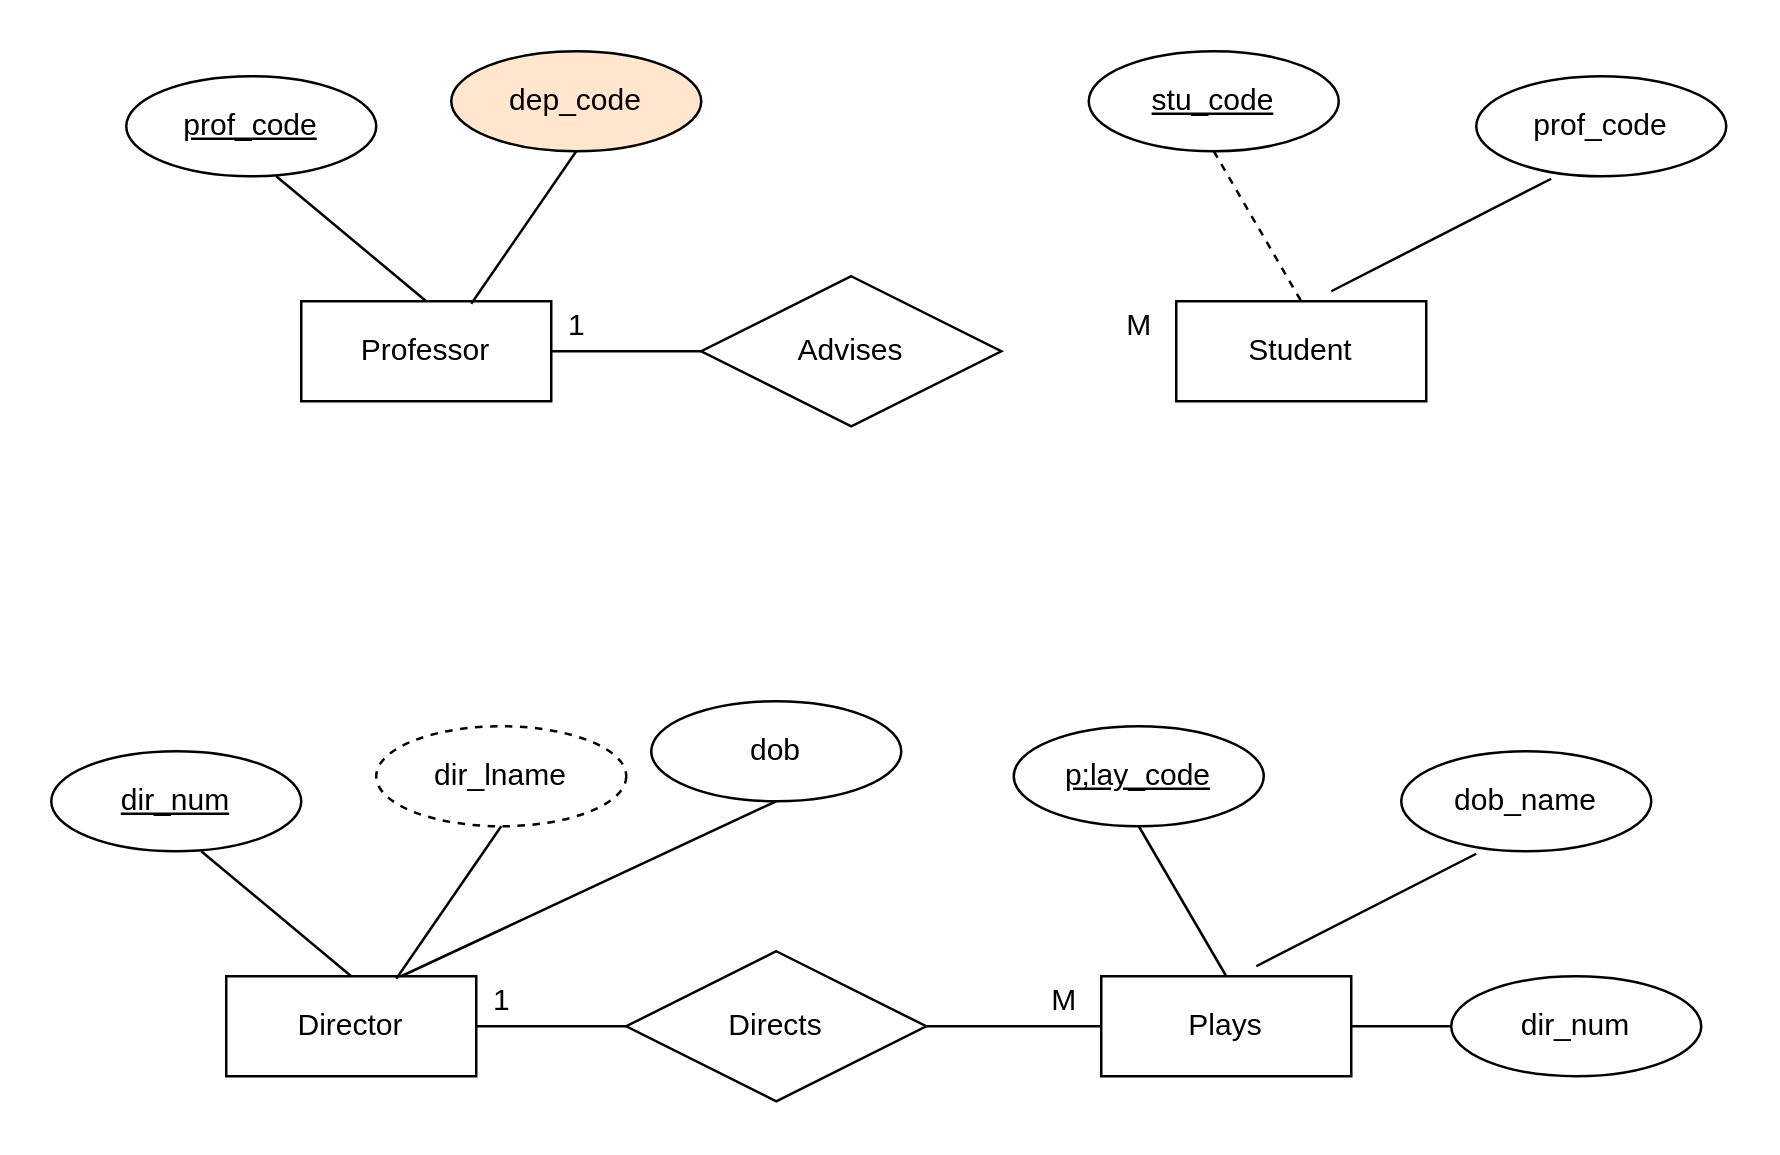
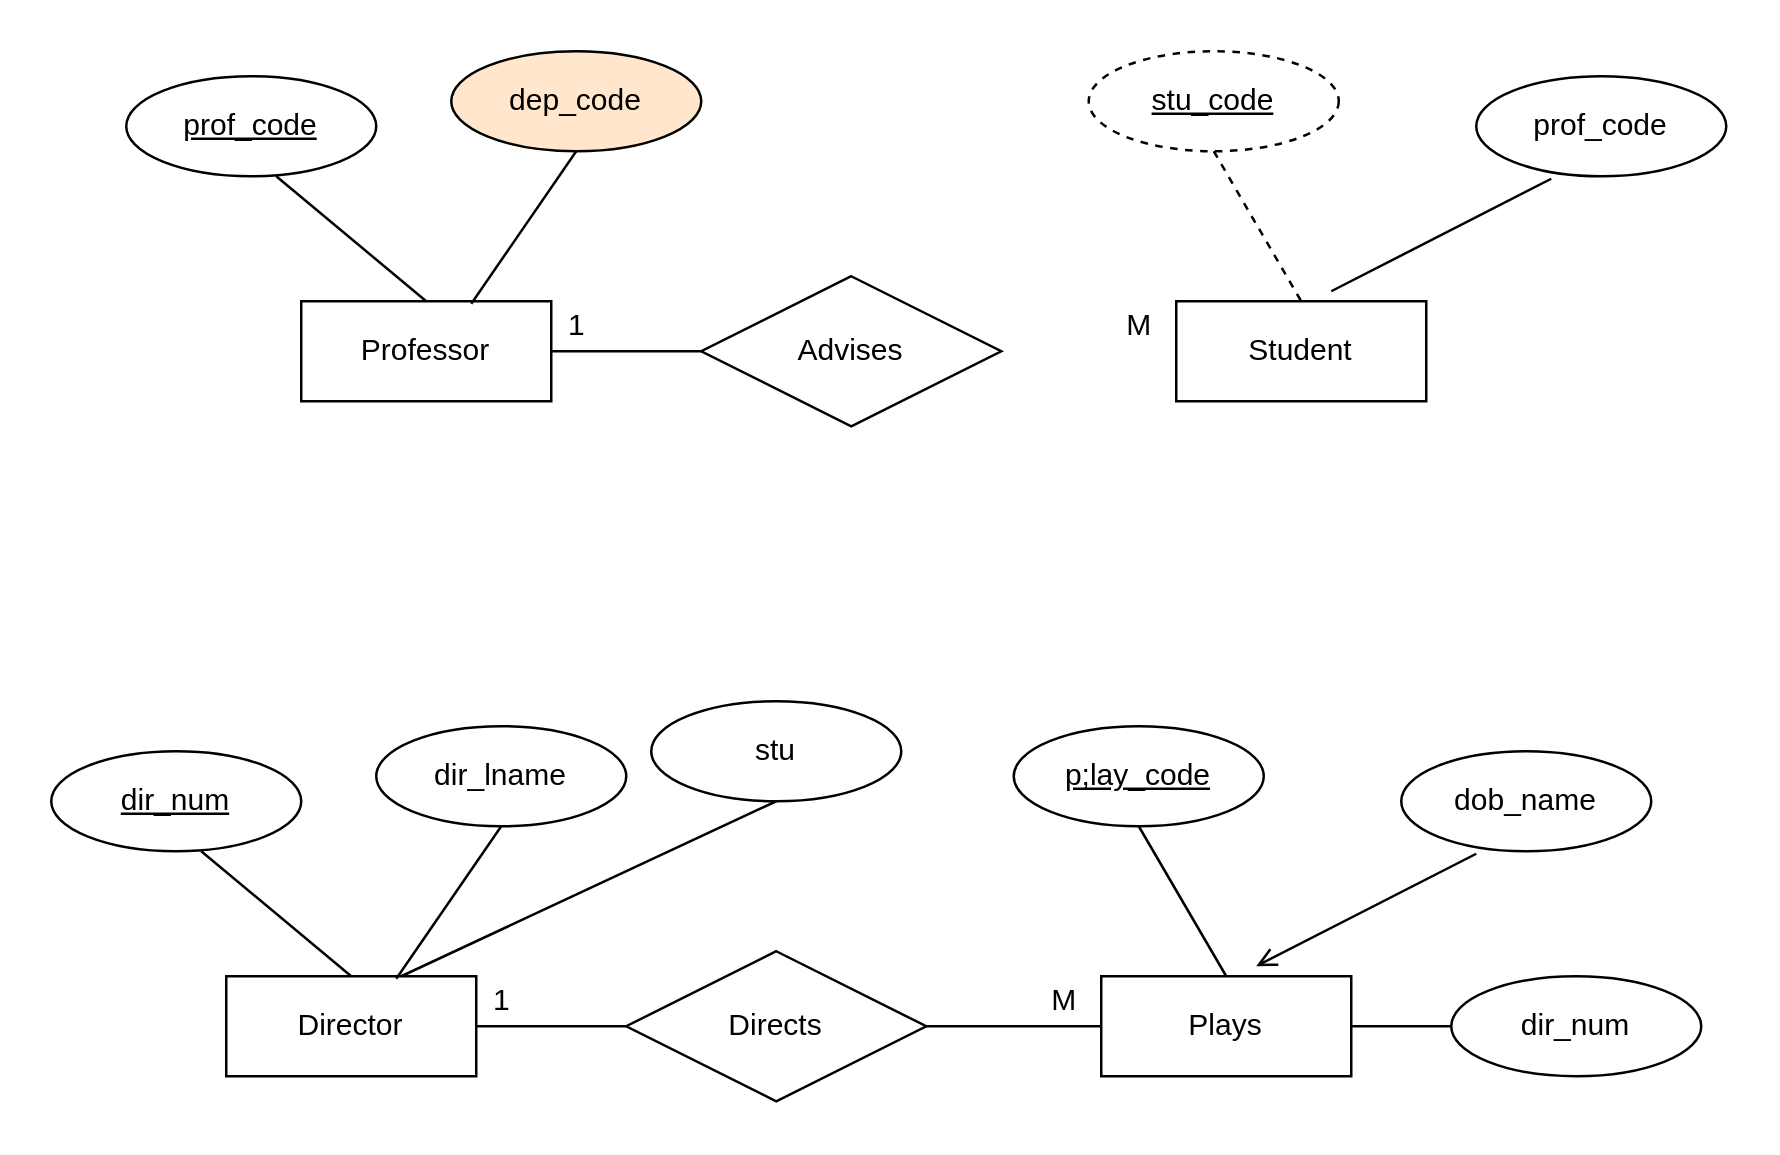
(1214, 101) -> (1214, 101)
(776, 751) -> (776, 751)
(501, 776) -> (501, 776)
(1261, 964) -> (1263, 963)
